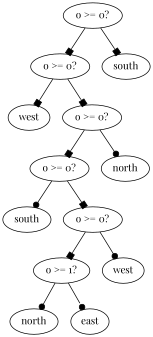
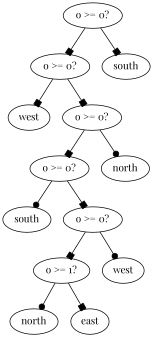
(74, 293) -> (74, 293)
